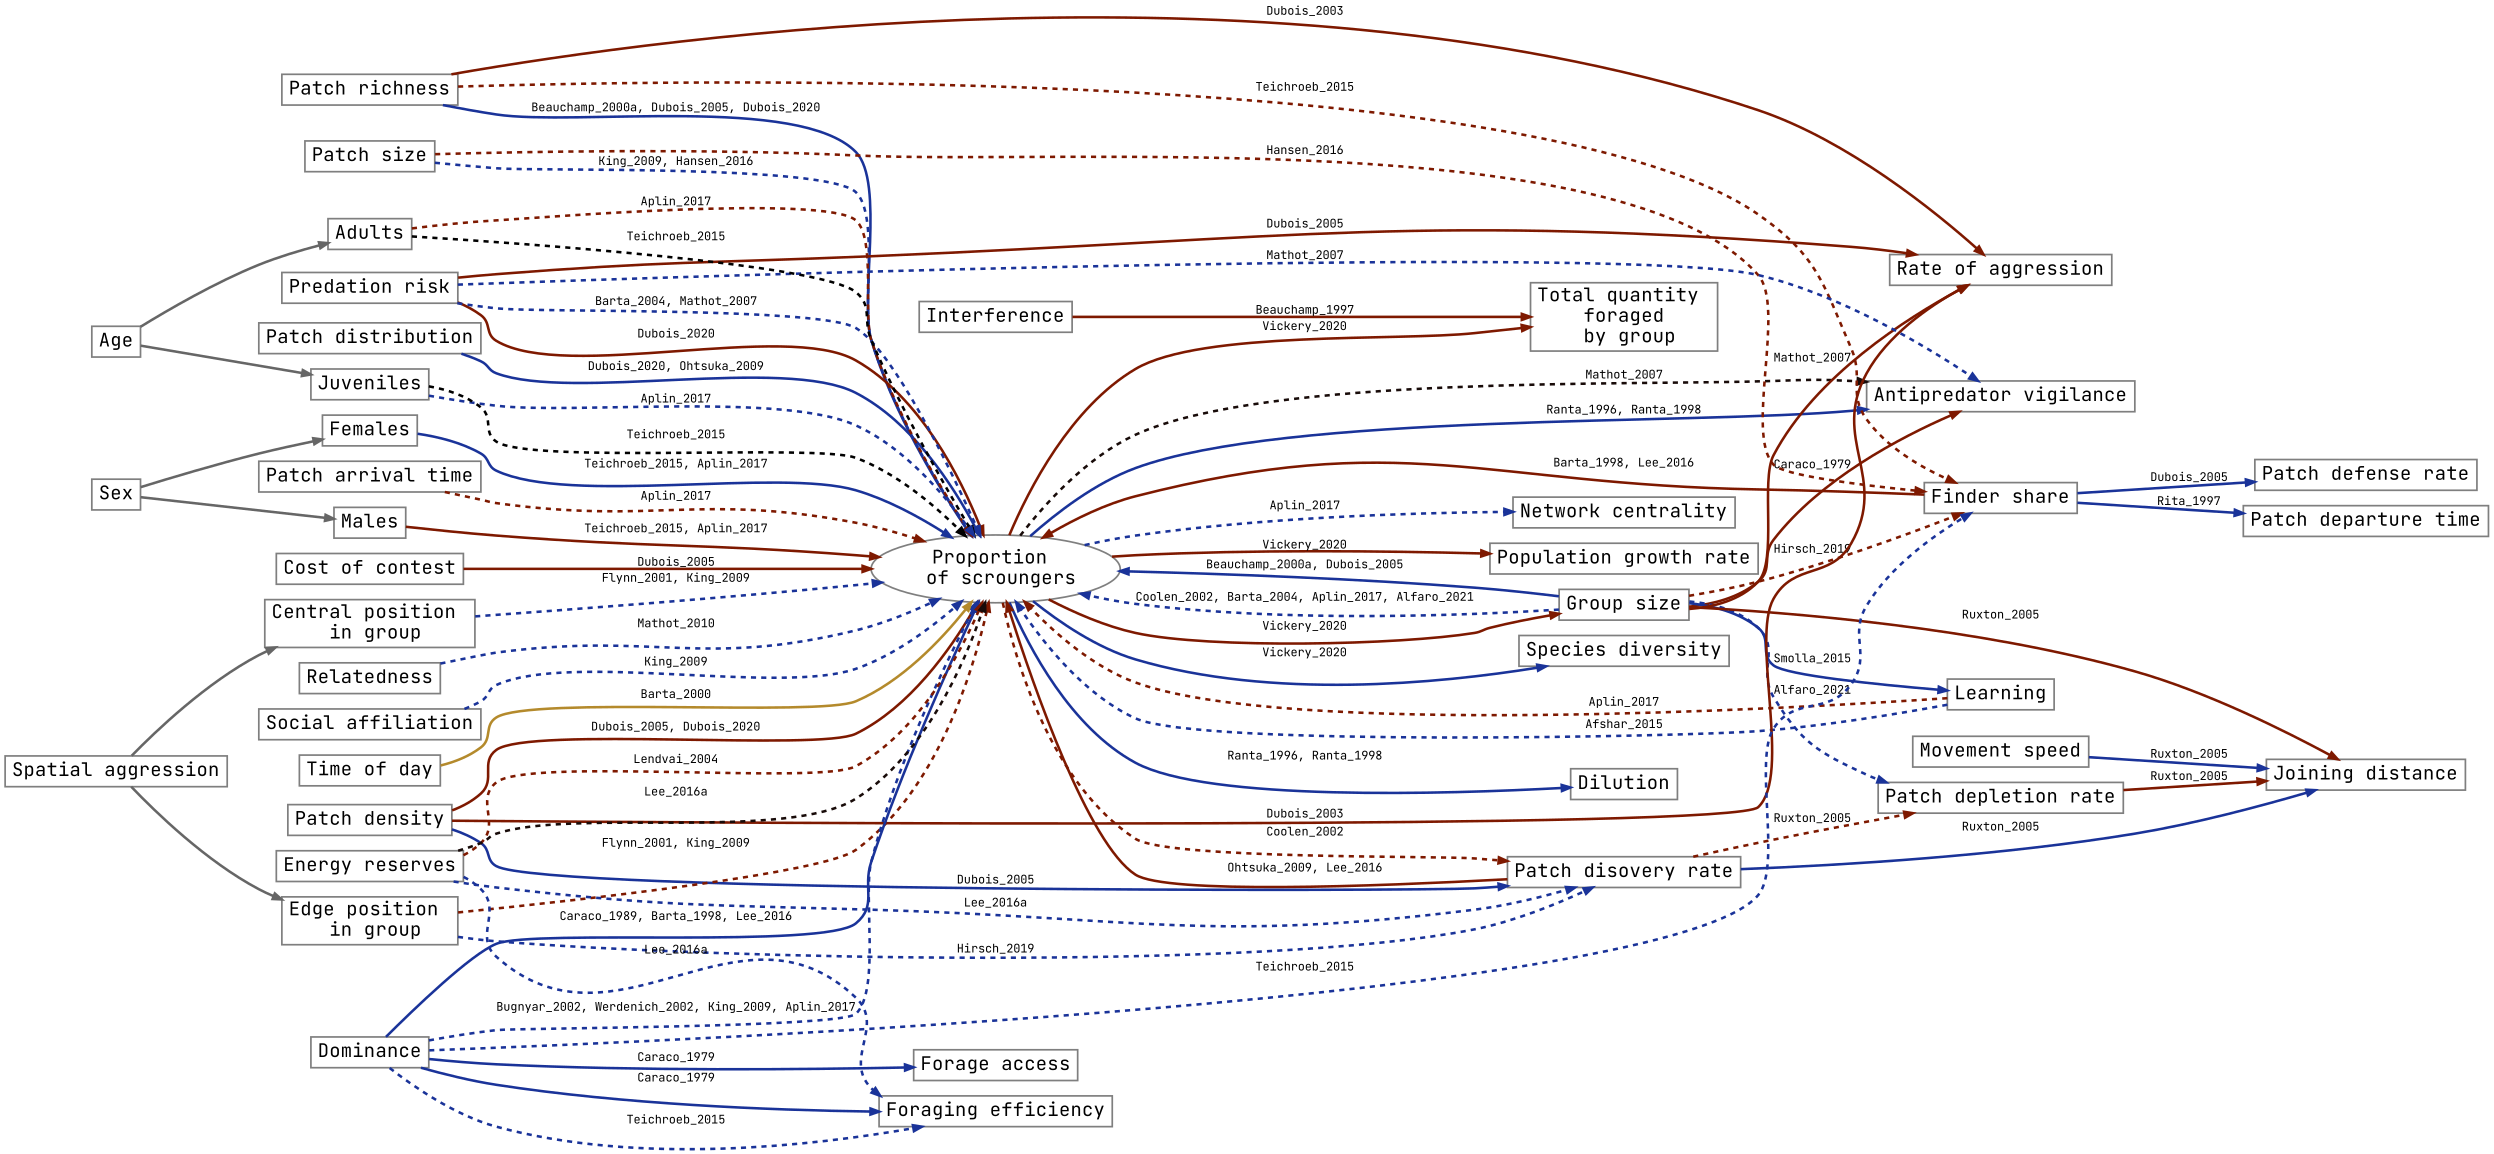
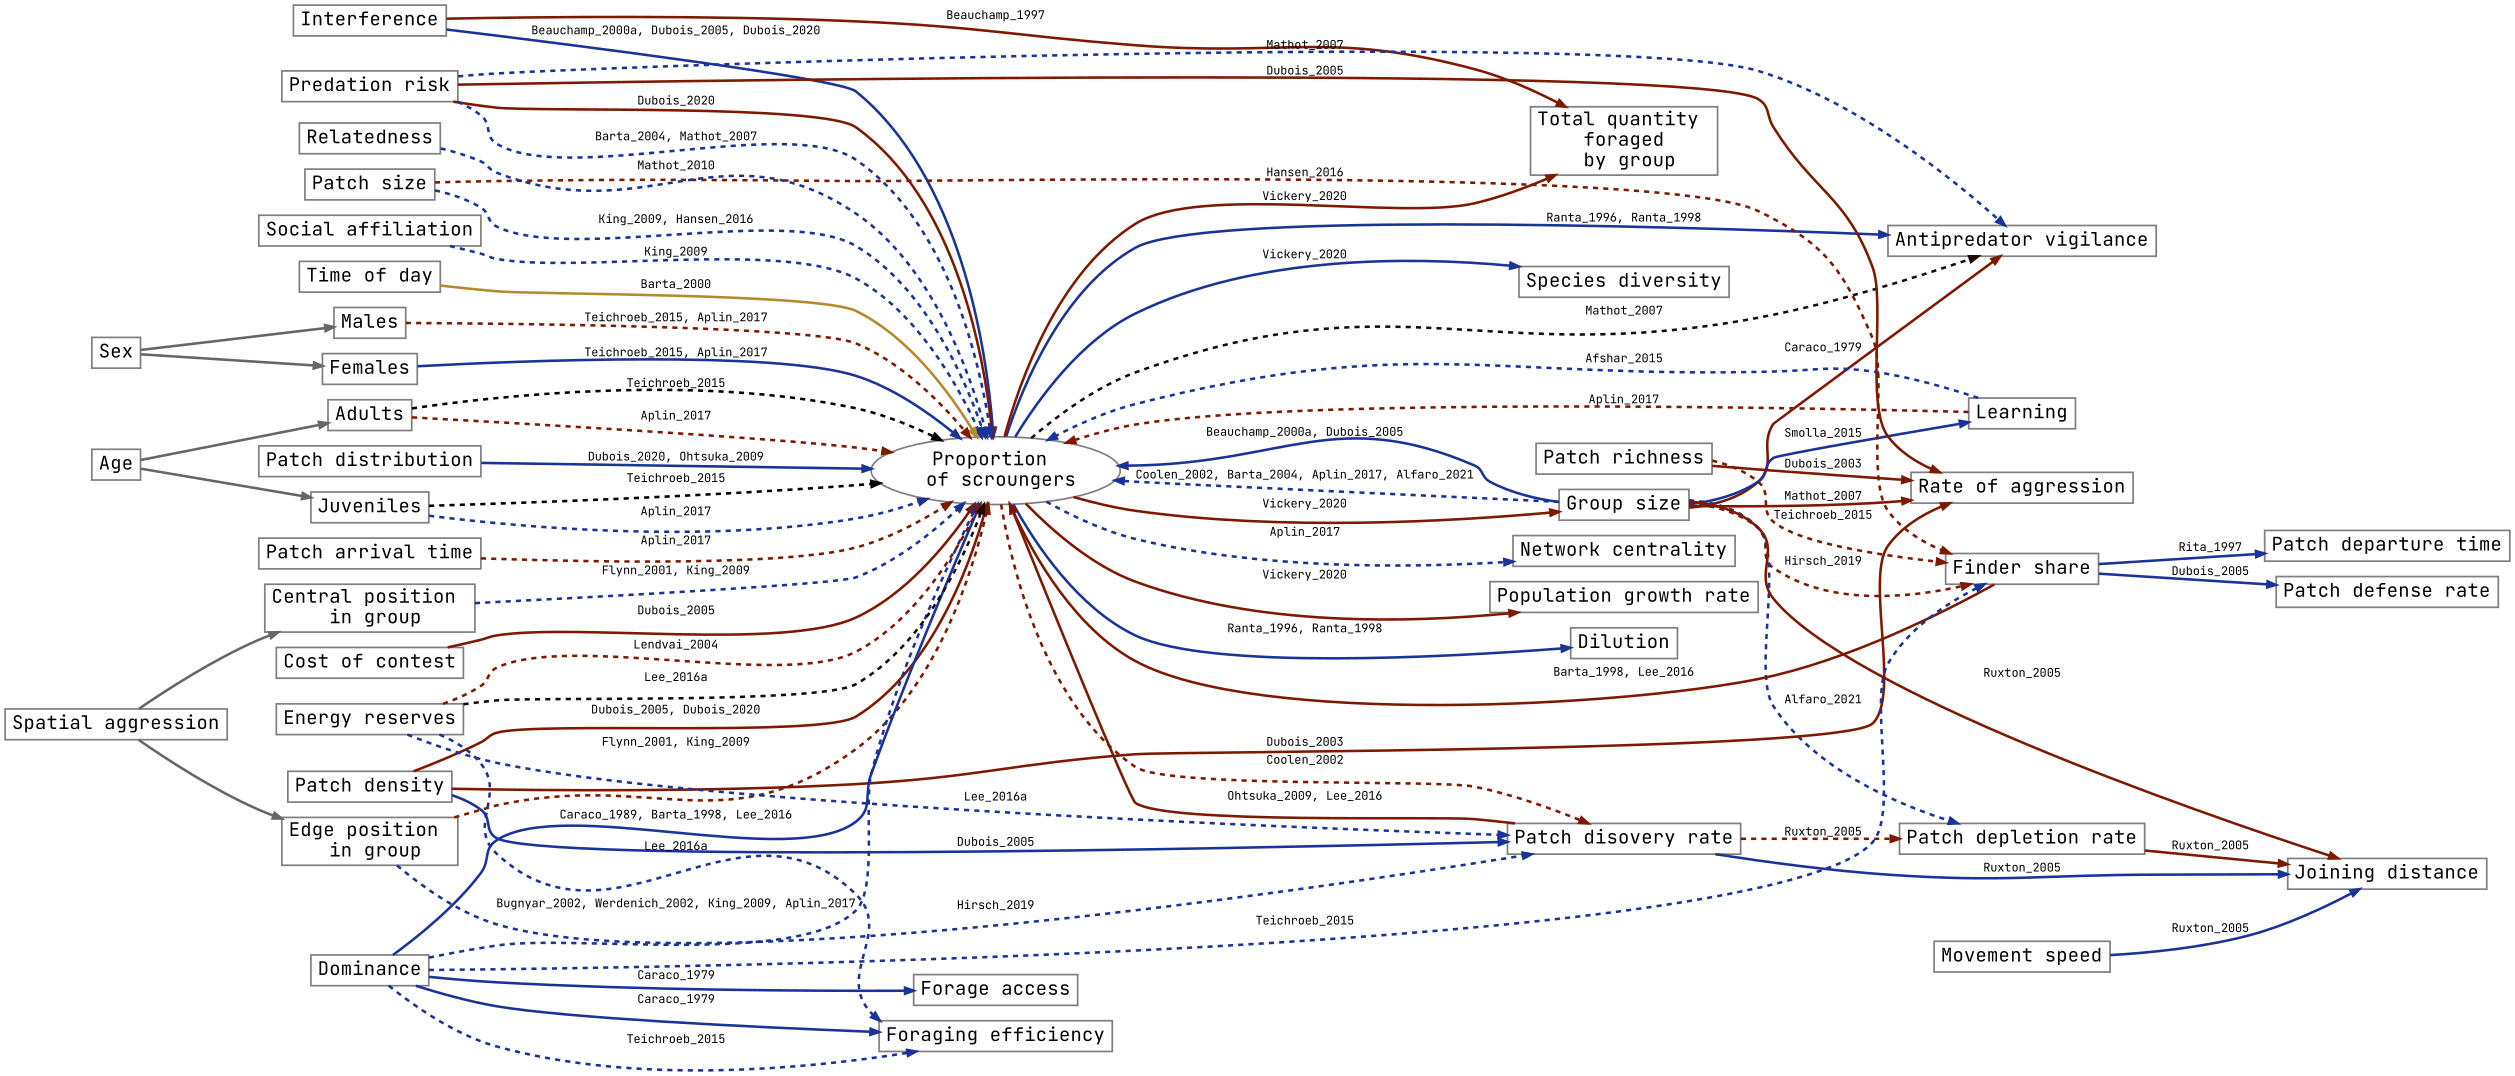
(848, 147) -> (836, 85)
(638, 544) -> (702, 329)
